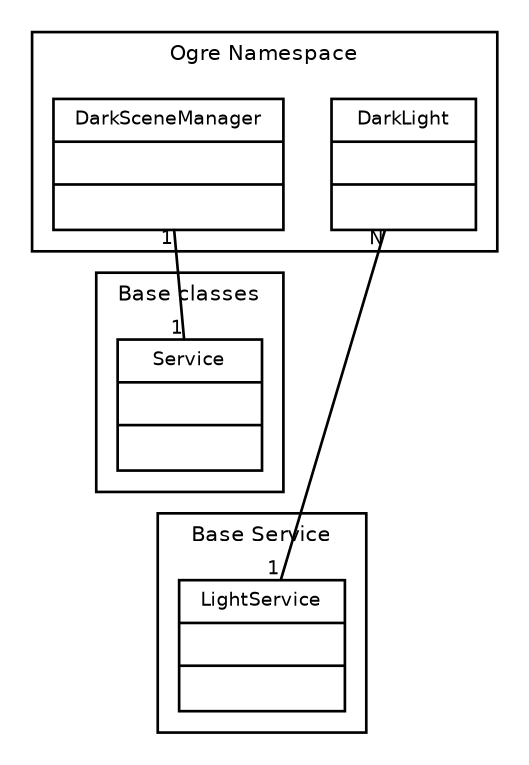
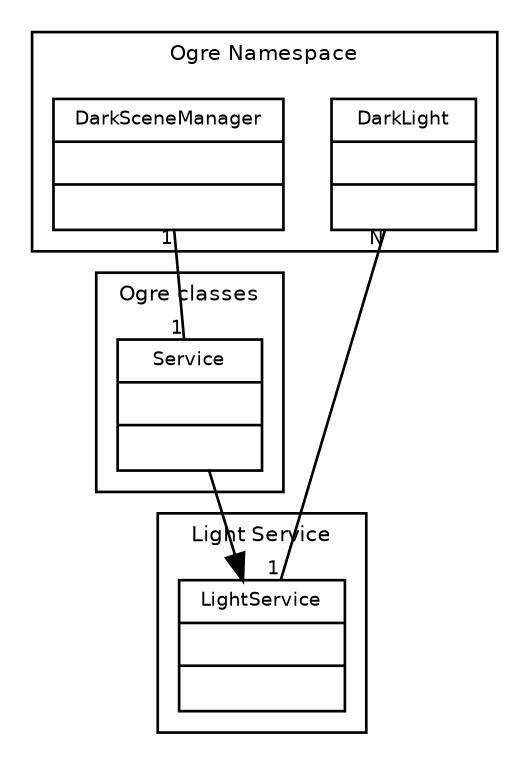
(190, 295) -> (190, 295)
none -> (228, 531)
(262, 536) -> (262, 536)
